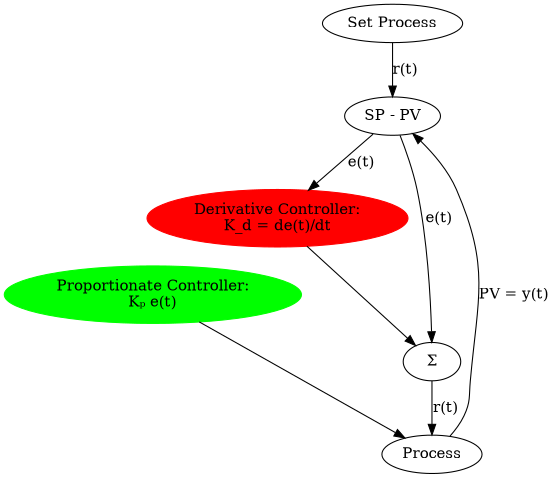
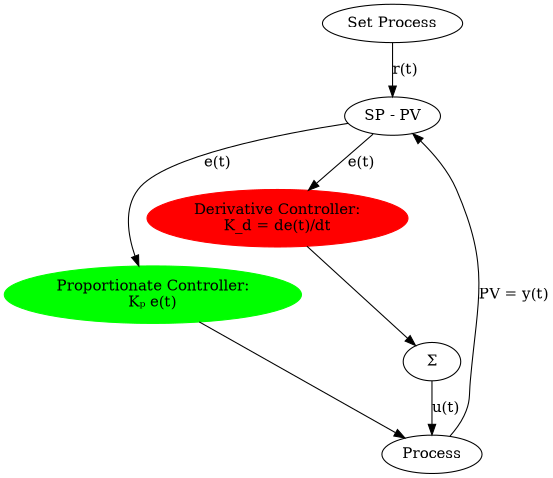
(424, 232) -> (205, 154)
(446, 408) -> (446, 408)
